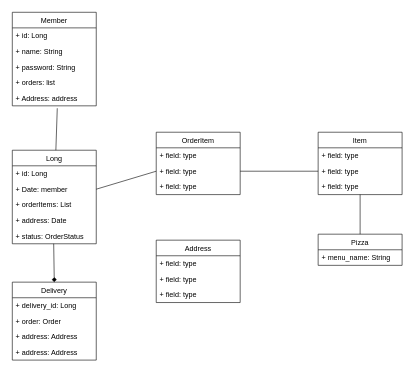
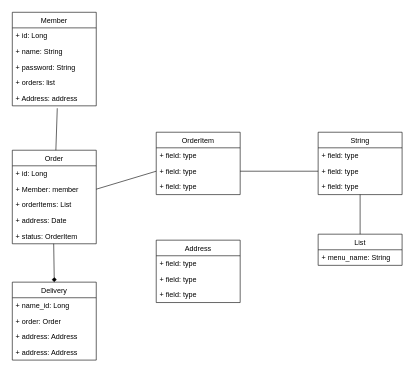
(360, 140) -> (360, 140)
(54, 158) -> (54, 158)
(41, 190) -> (45, 190)
(55, 236) -> (51, 236)
(360, 242) -> (360, 242)
(48, 306) -> (42, 306)
